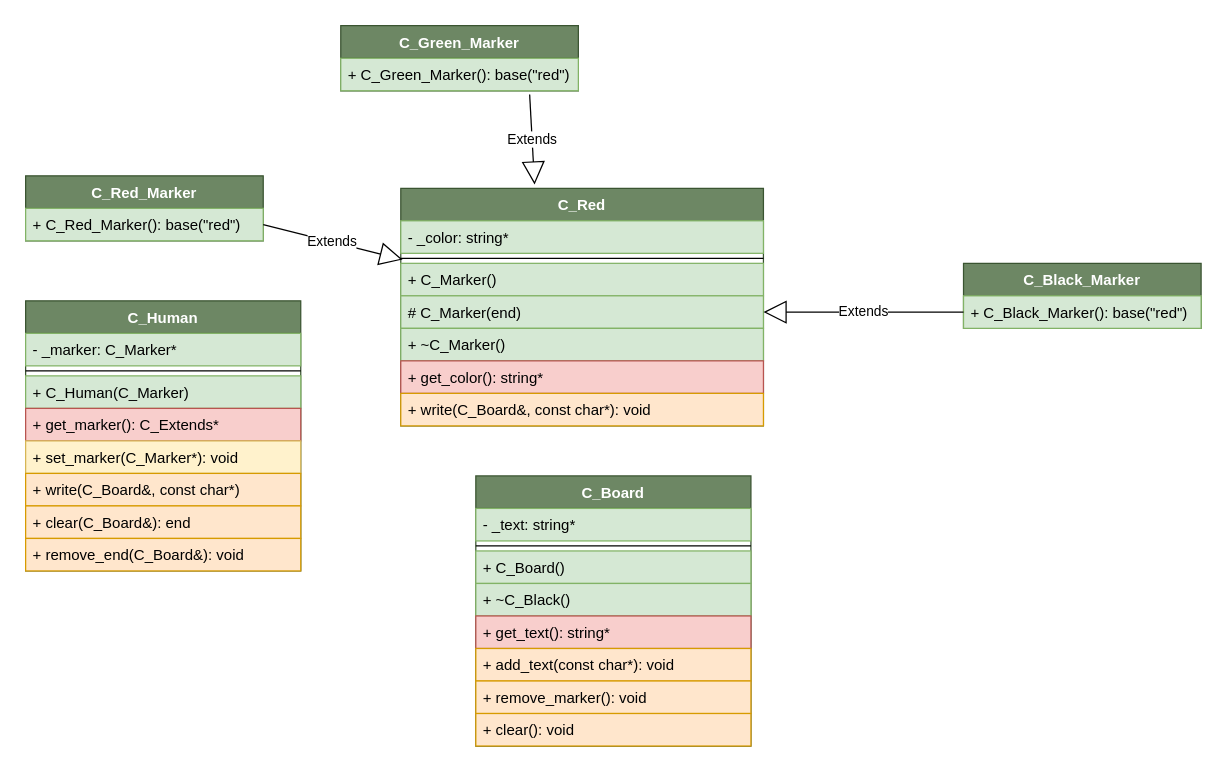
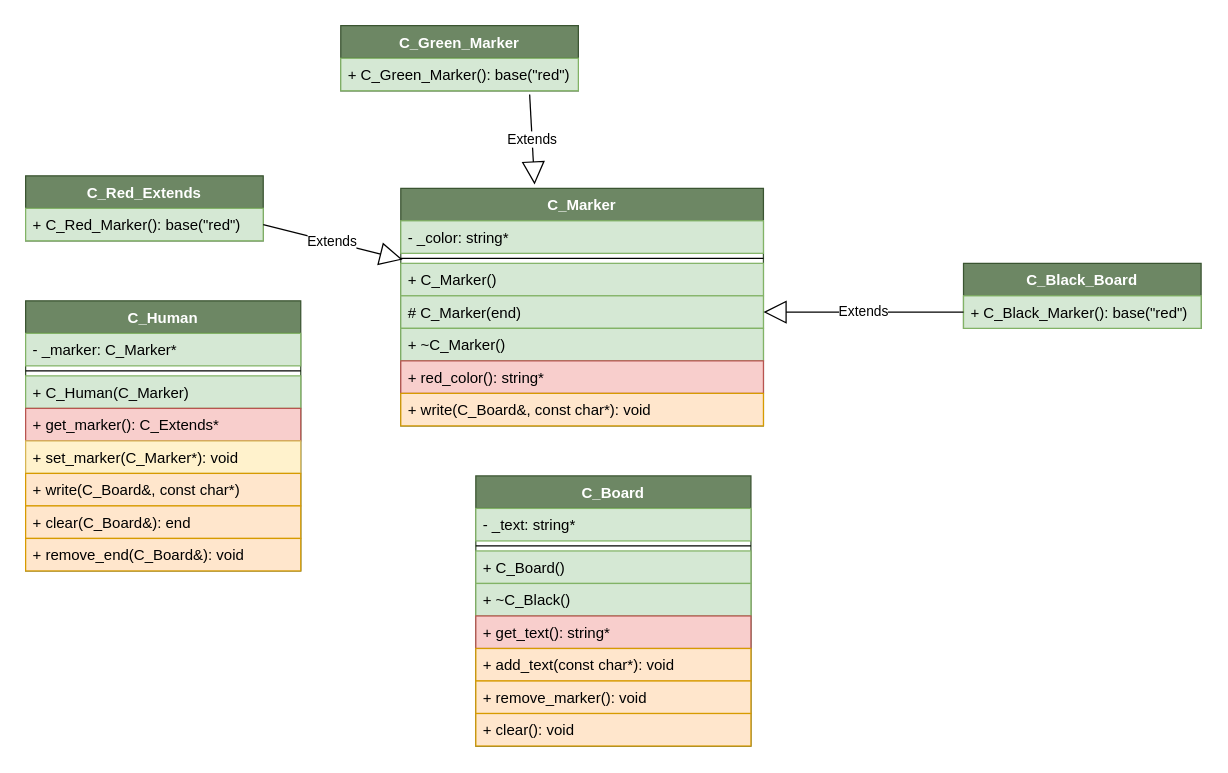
(144, 193) -> (144, 193)
(581, 205) -> (581, 205)
(1081, 280) -> (1081, 280)
(490, 378) -> (490, 378)
